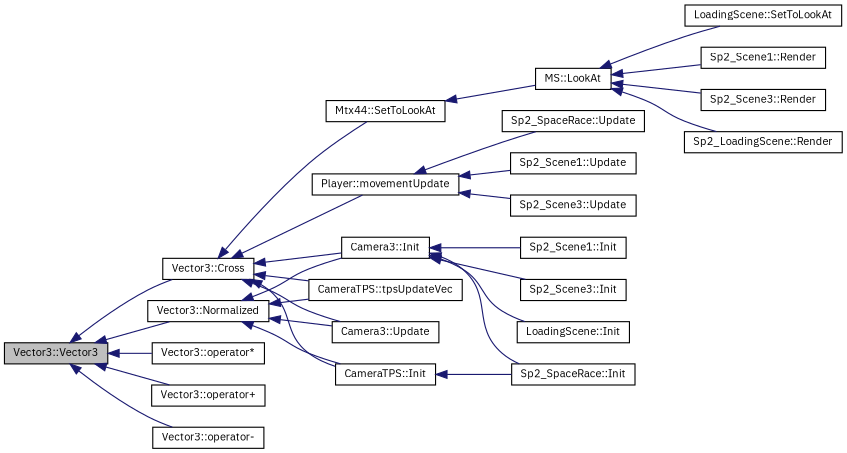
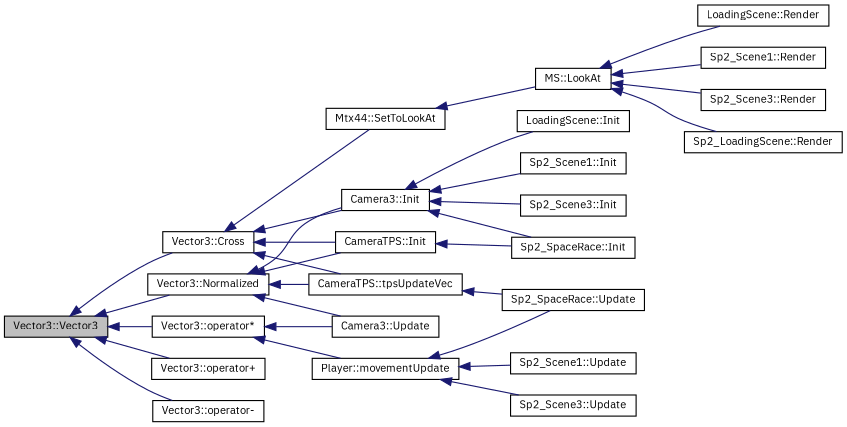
(763, 16) -> (763, 16)
(302, 224) -> (303, 349)
none -> (488, 293)
(300, 307) -> (304, 327)
